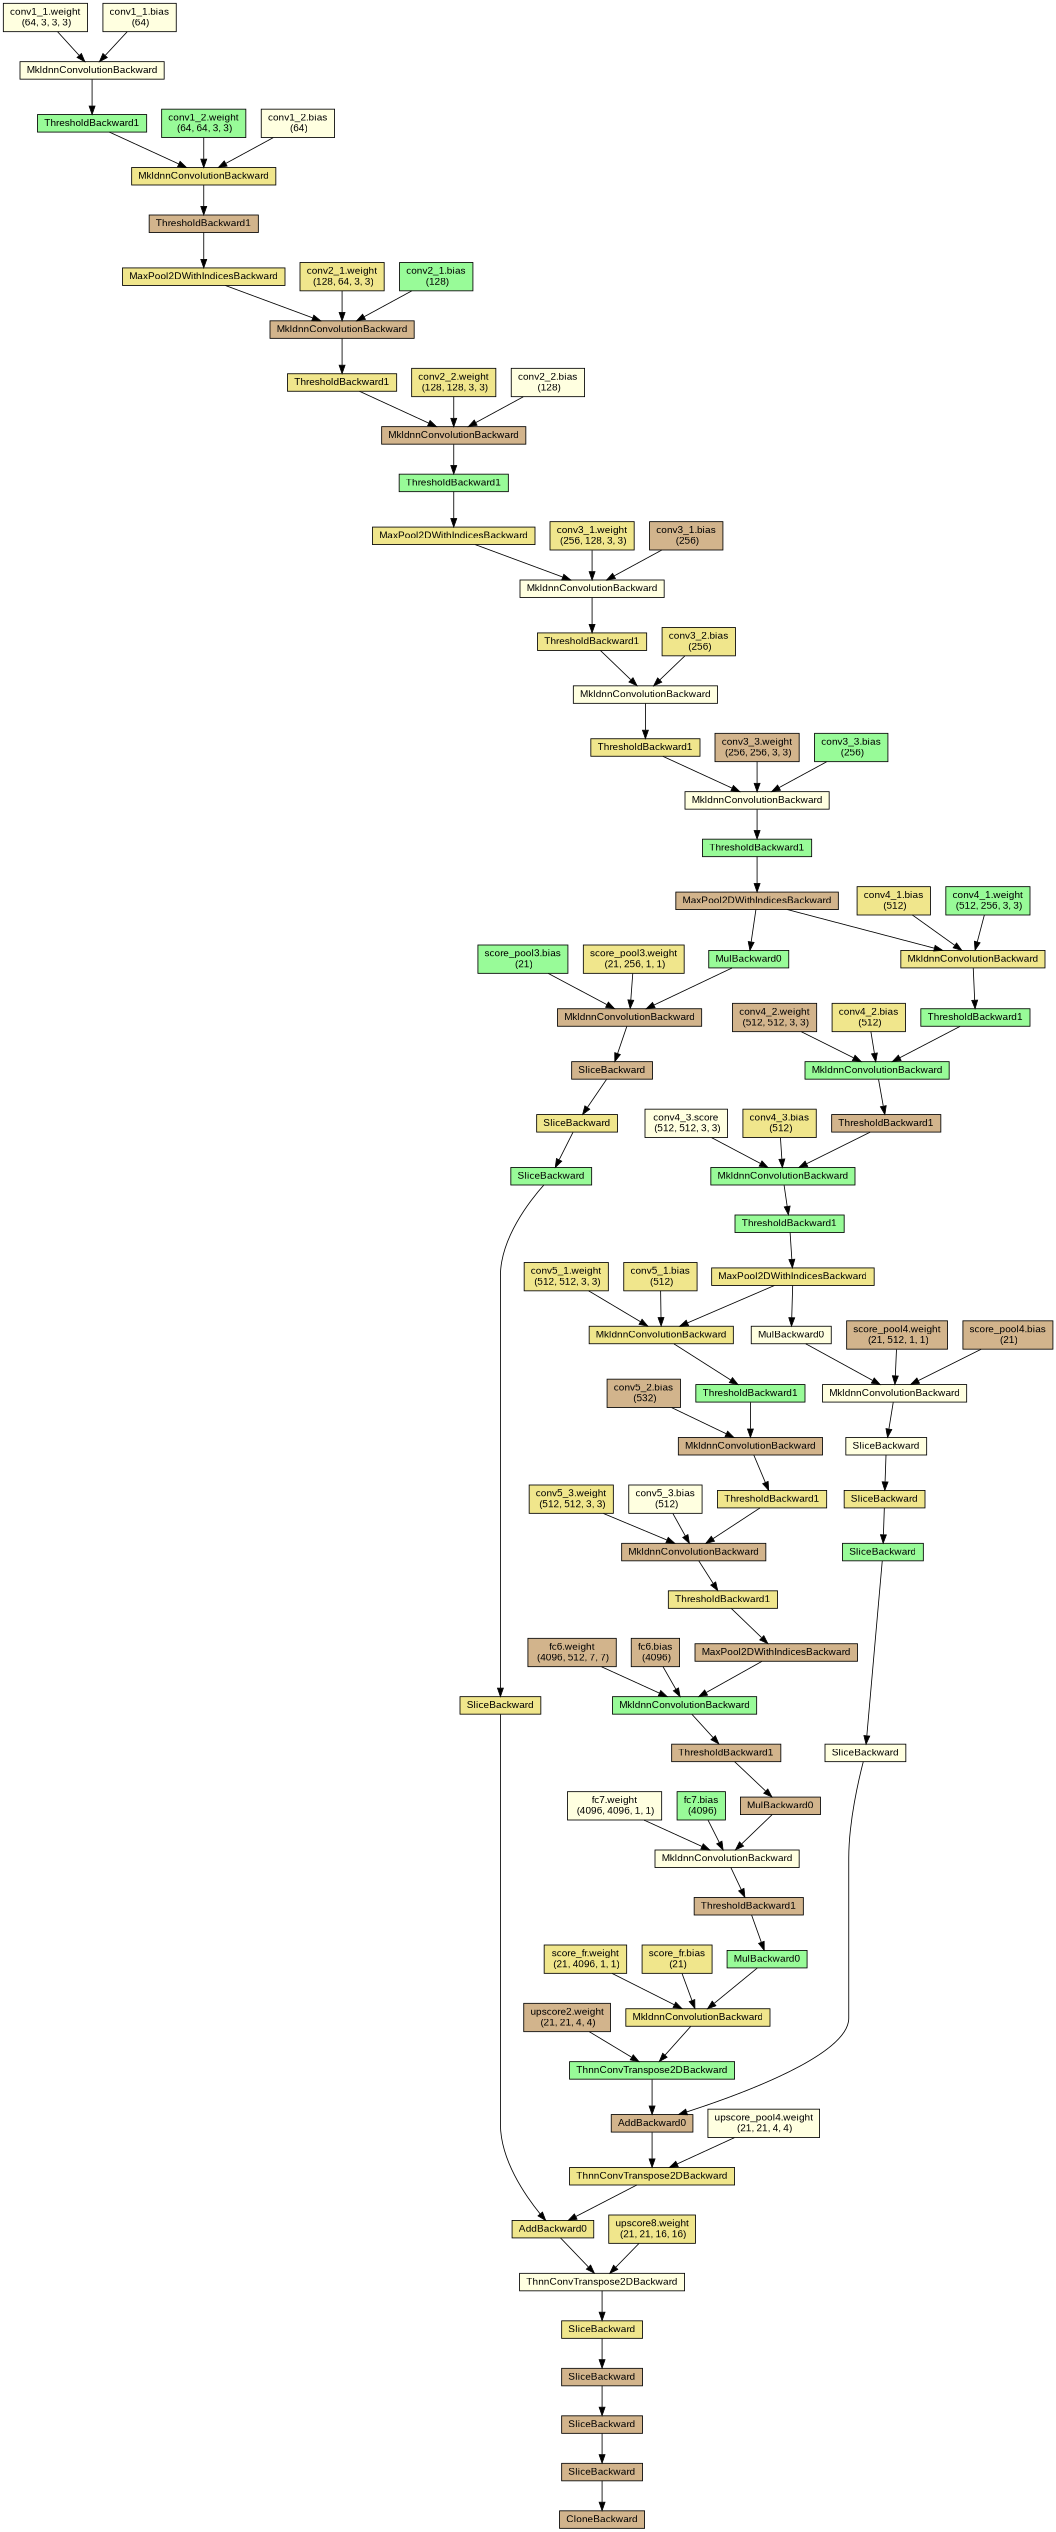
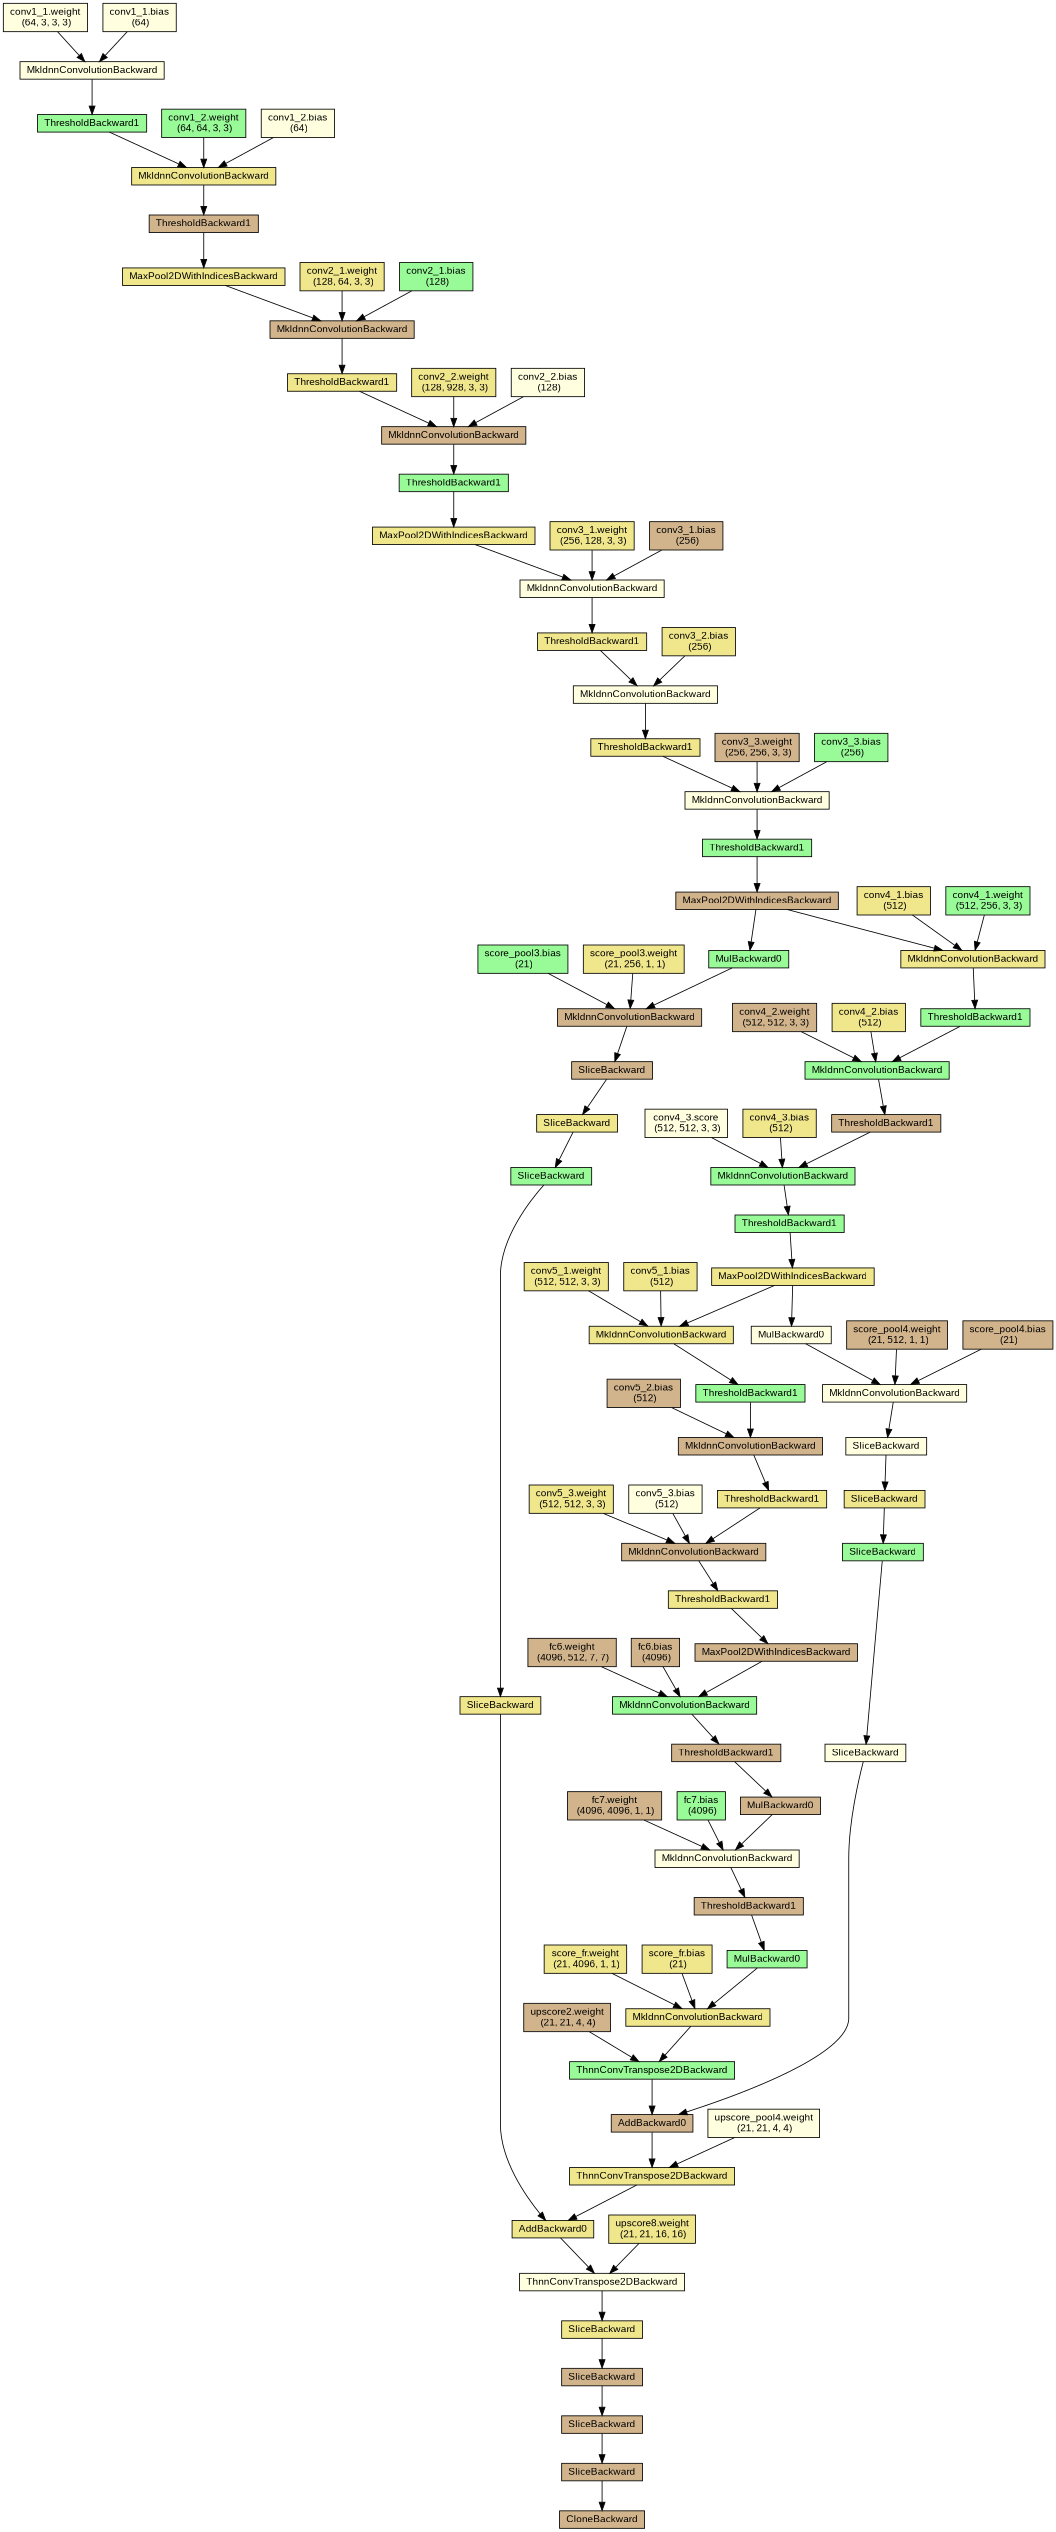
(454, 382) -> (454, 382)
(644, 1393) -> (644, 1393)
(615, 1806) -> (615, 1806)
